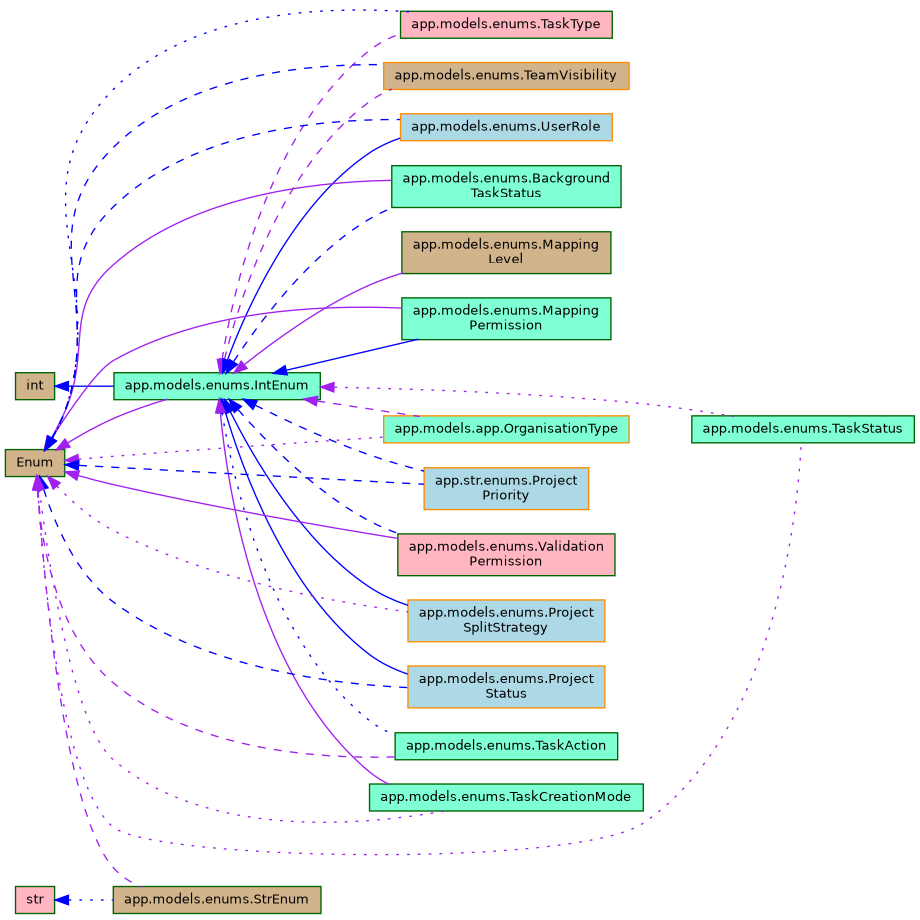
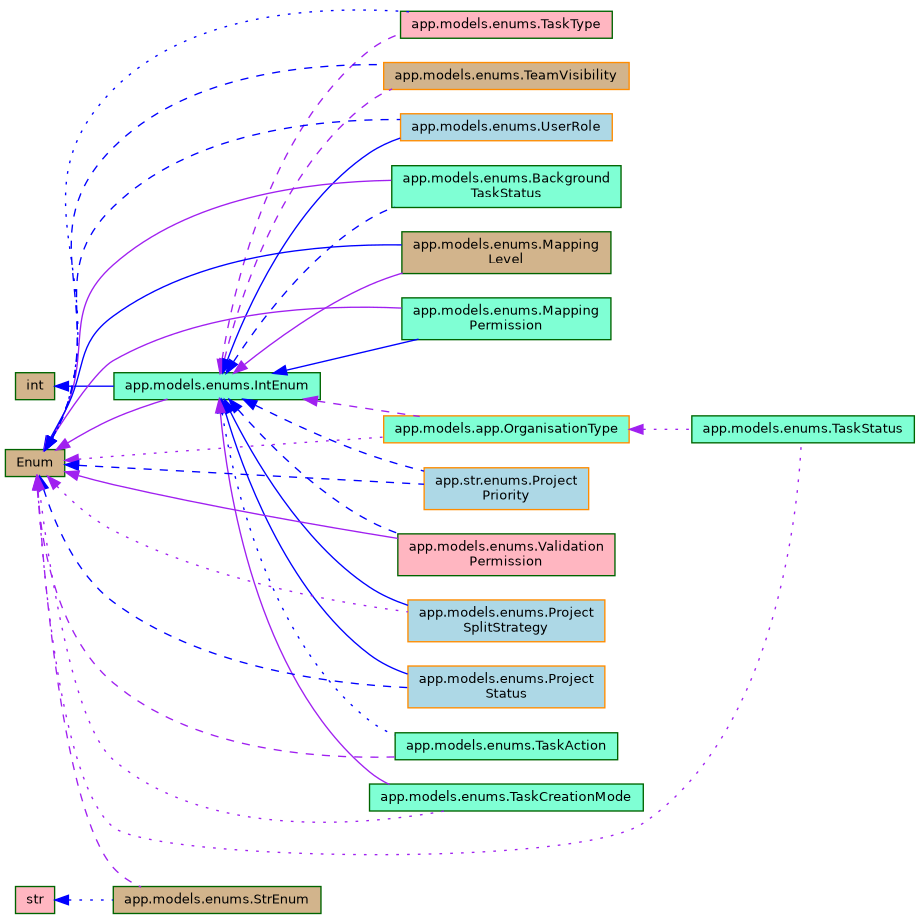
none -> (185, 278)
(535, 395) -> (667, 429)
